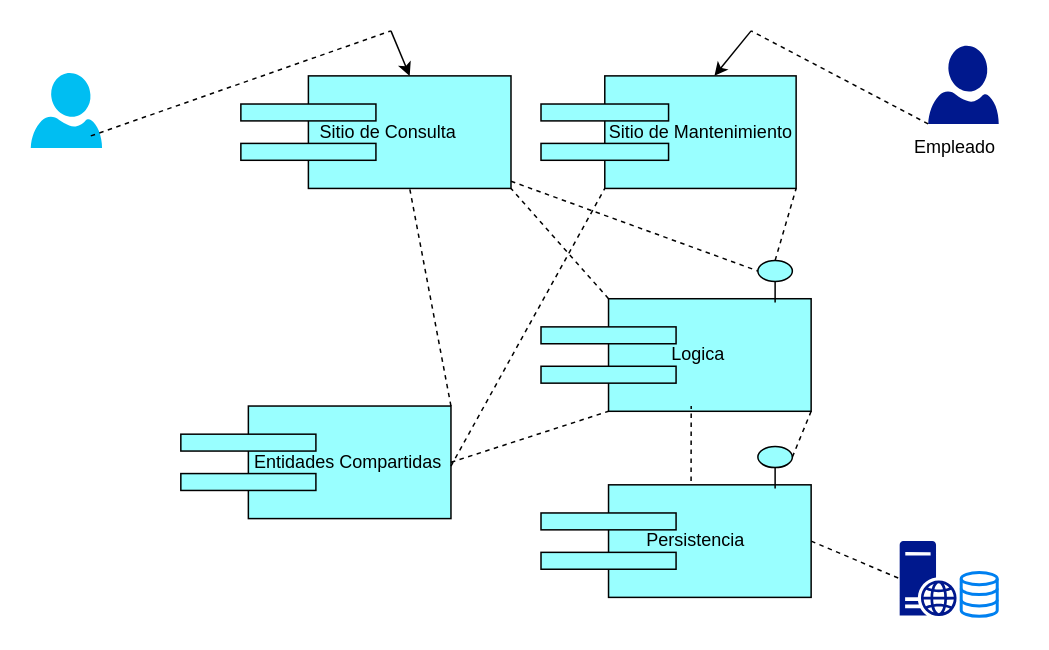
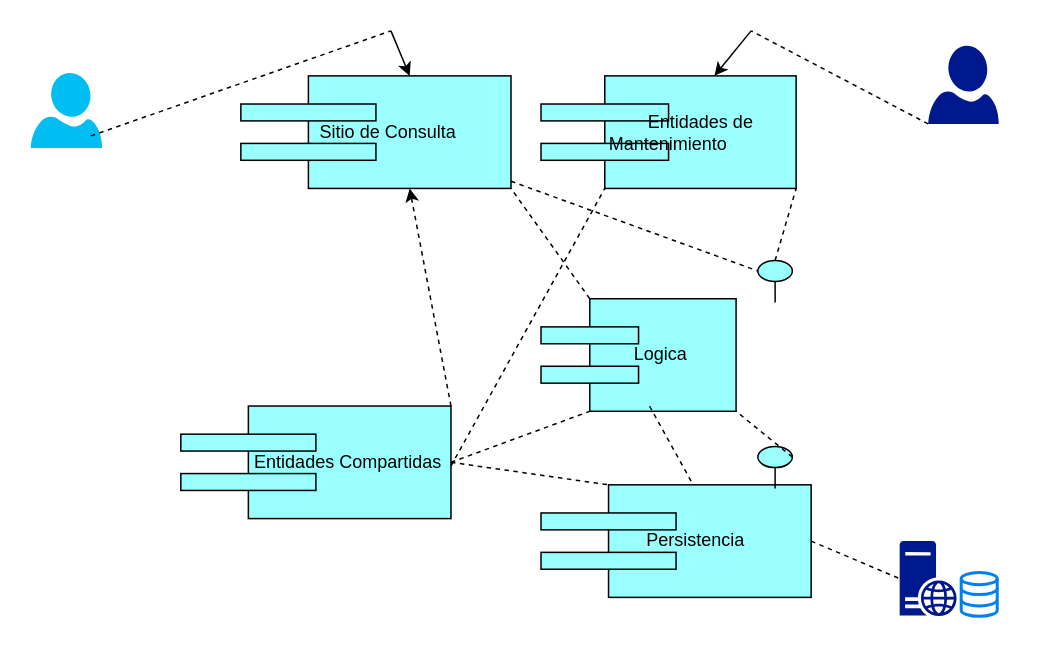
(668, 133) -> (668, 133)
(963, 148) -> none
(411, 195) -> (412, 200)
(676, 355) -> (638, 355)
none -> (531, 473)
